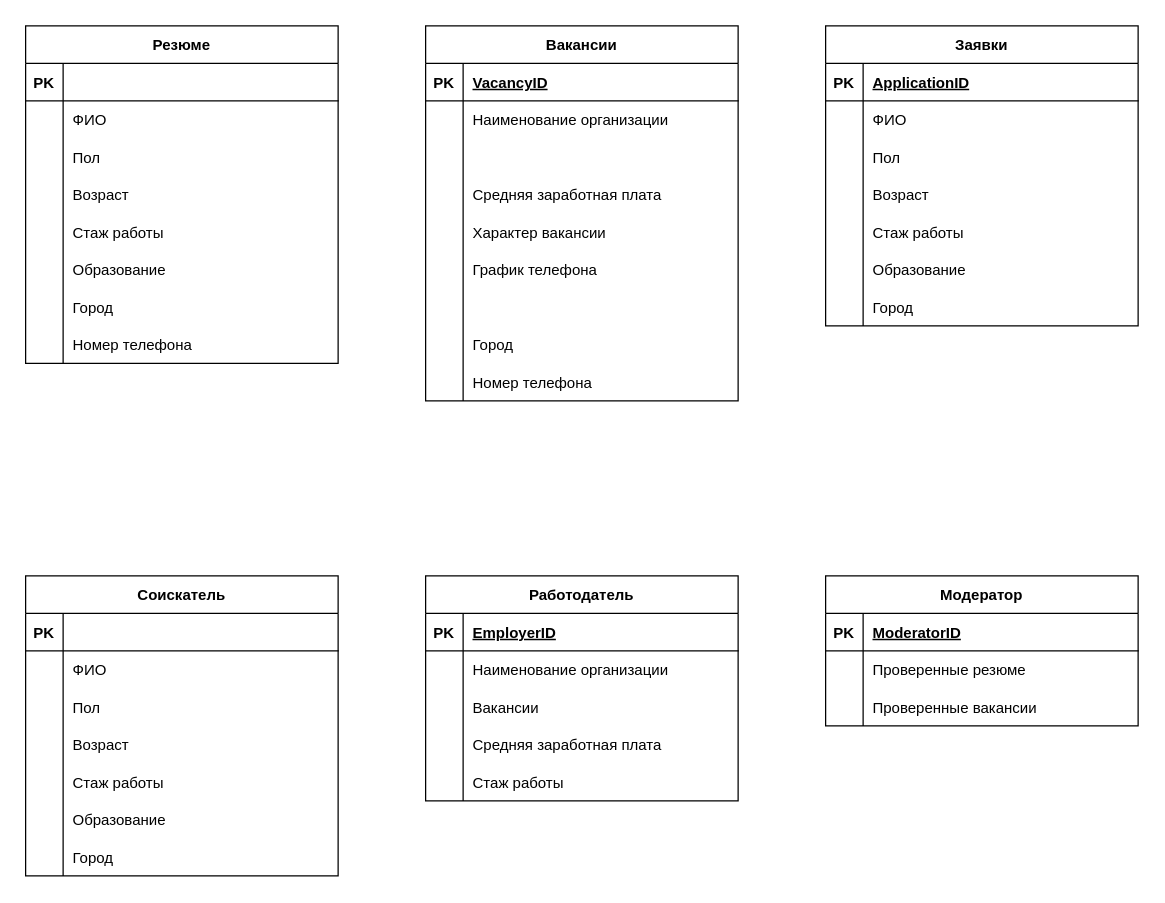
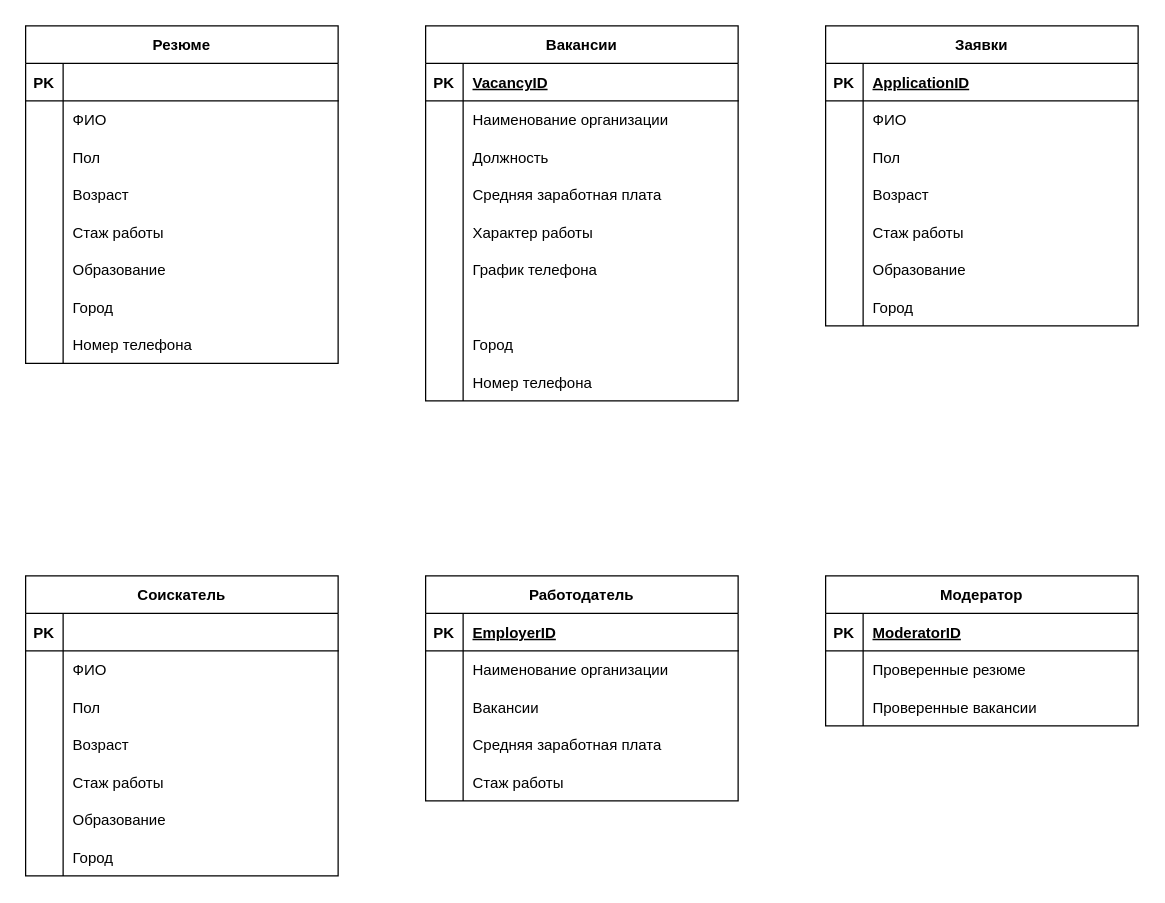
none -> (601, 157)
(542, 233) -> (534, 233)
